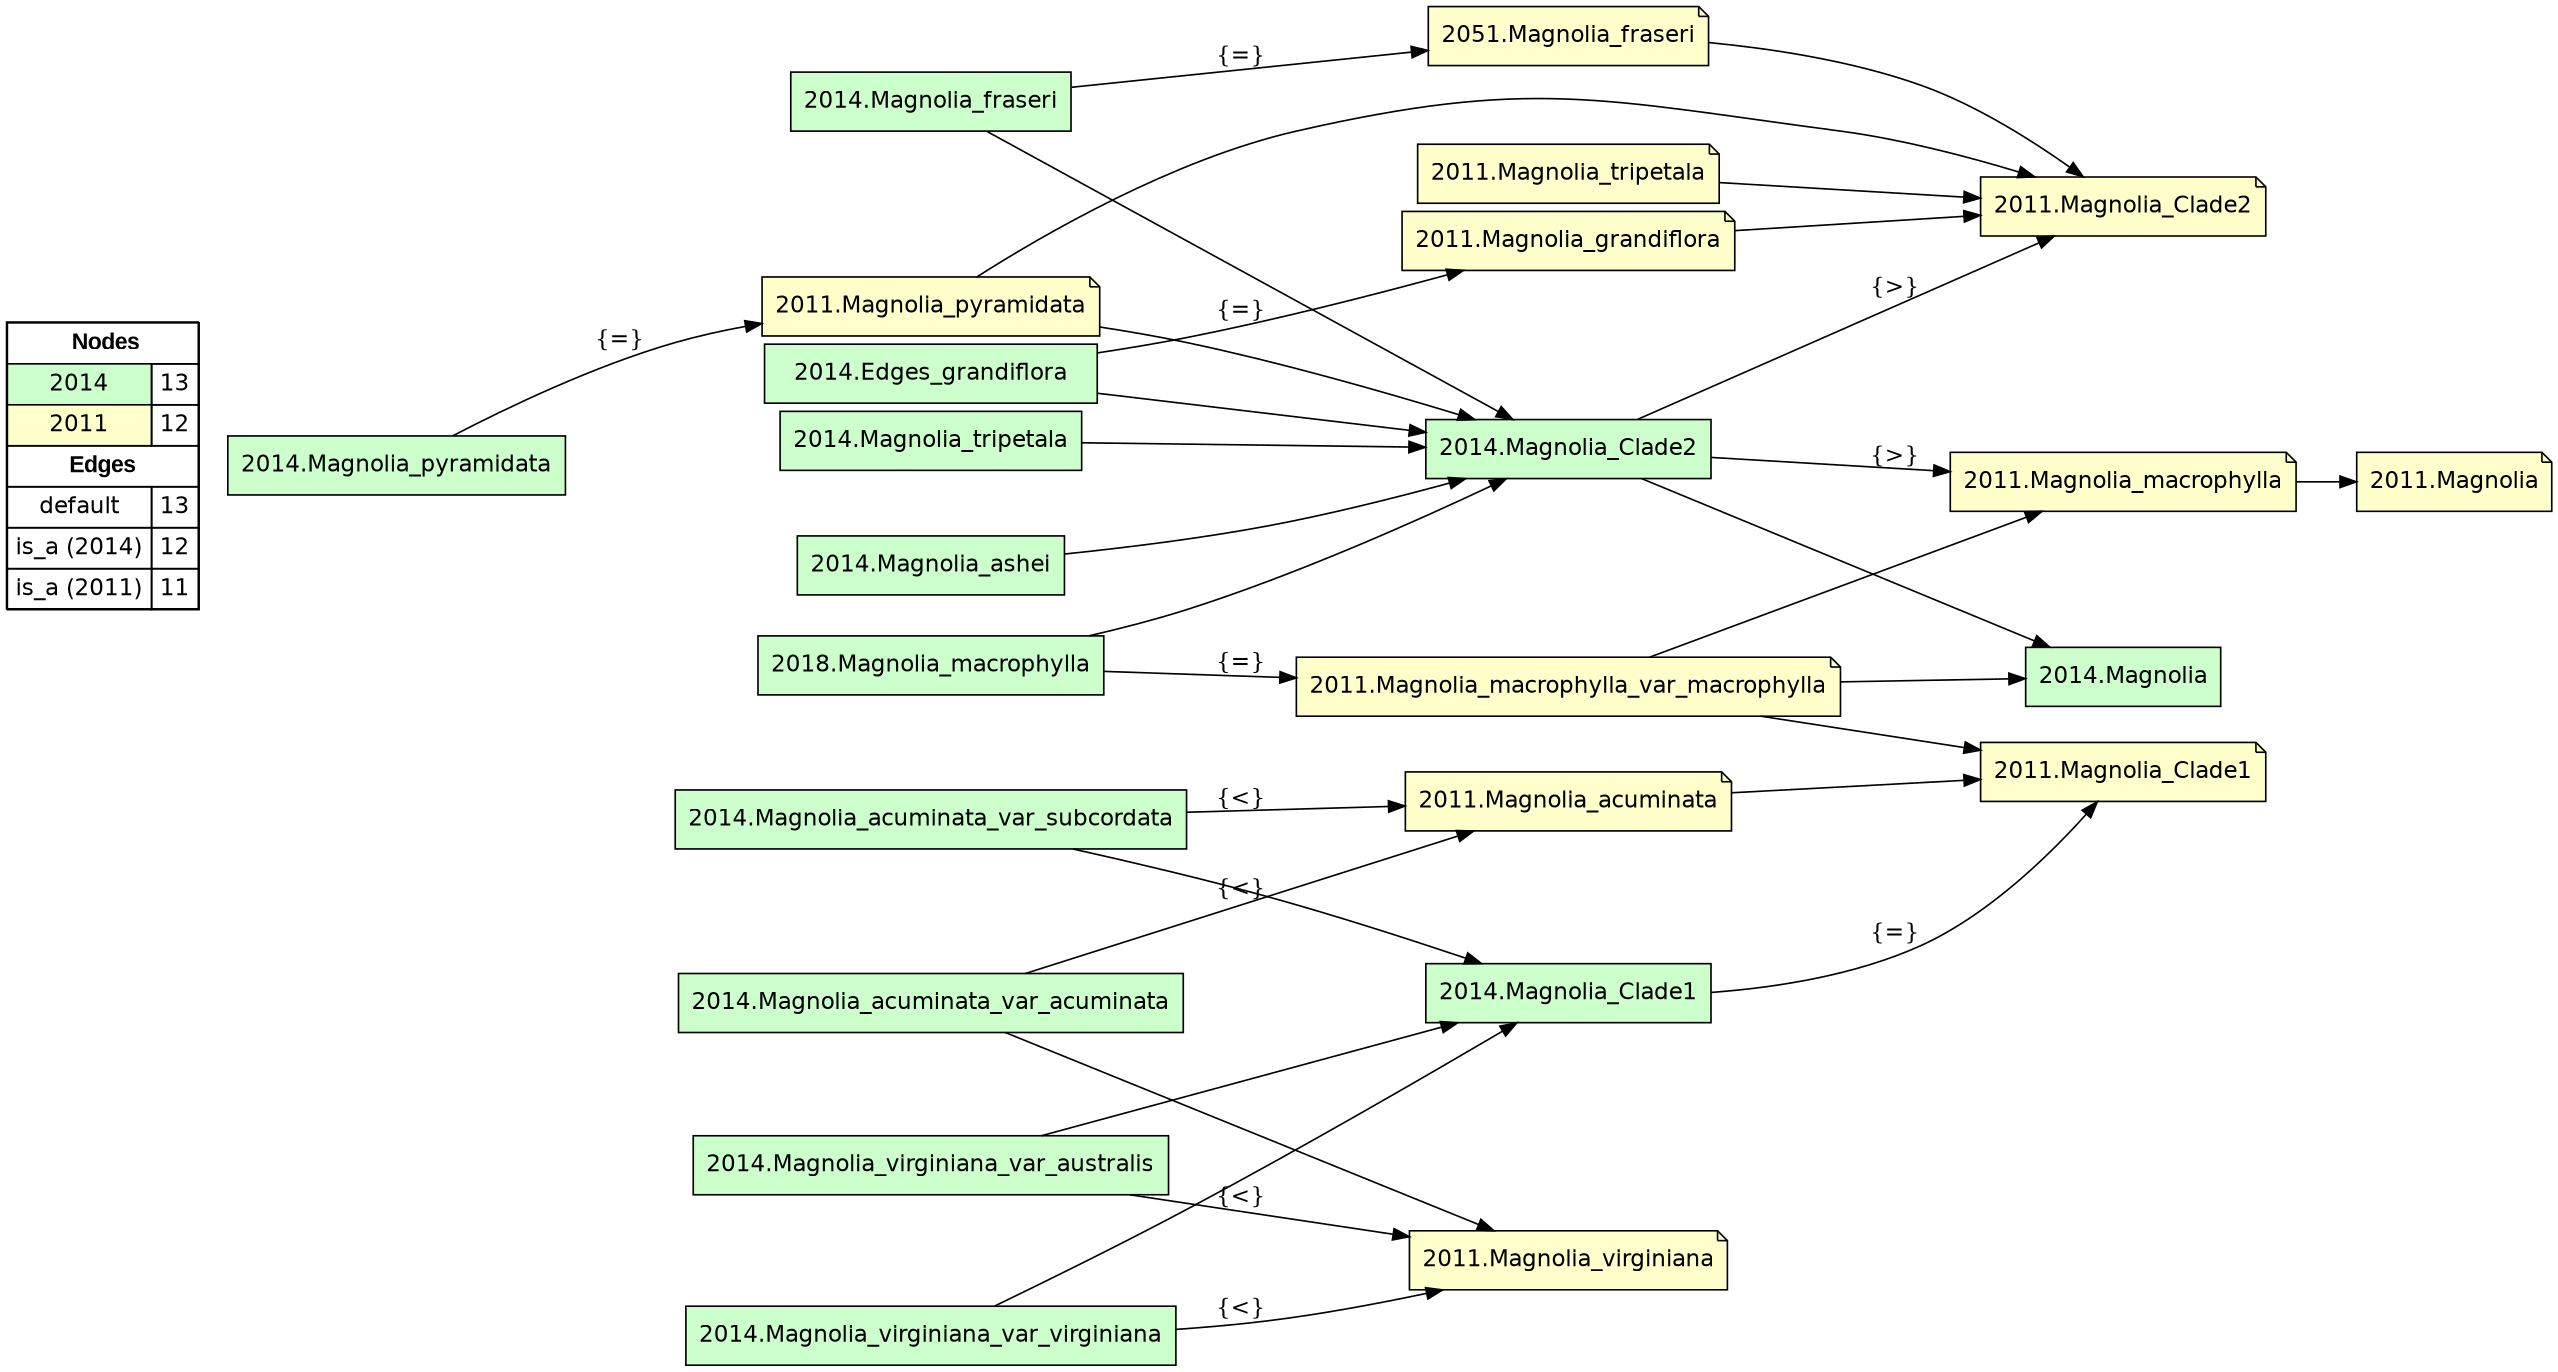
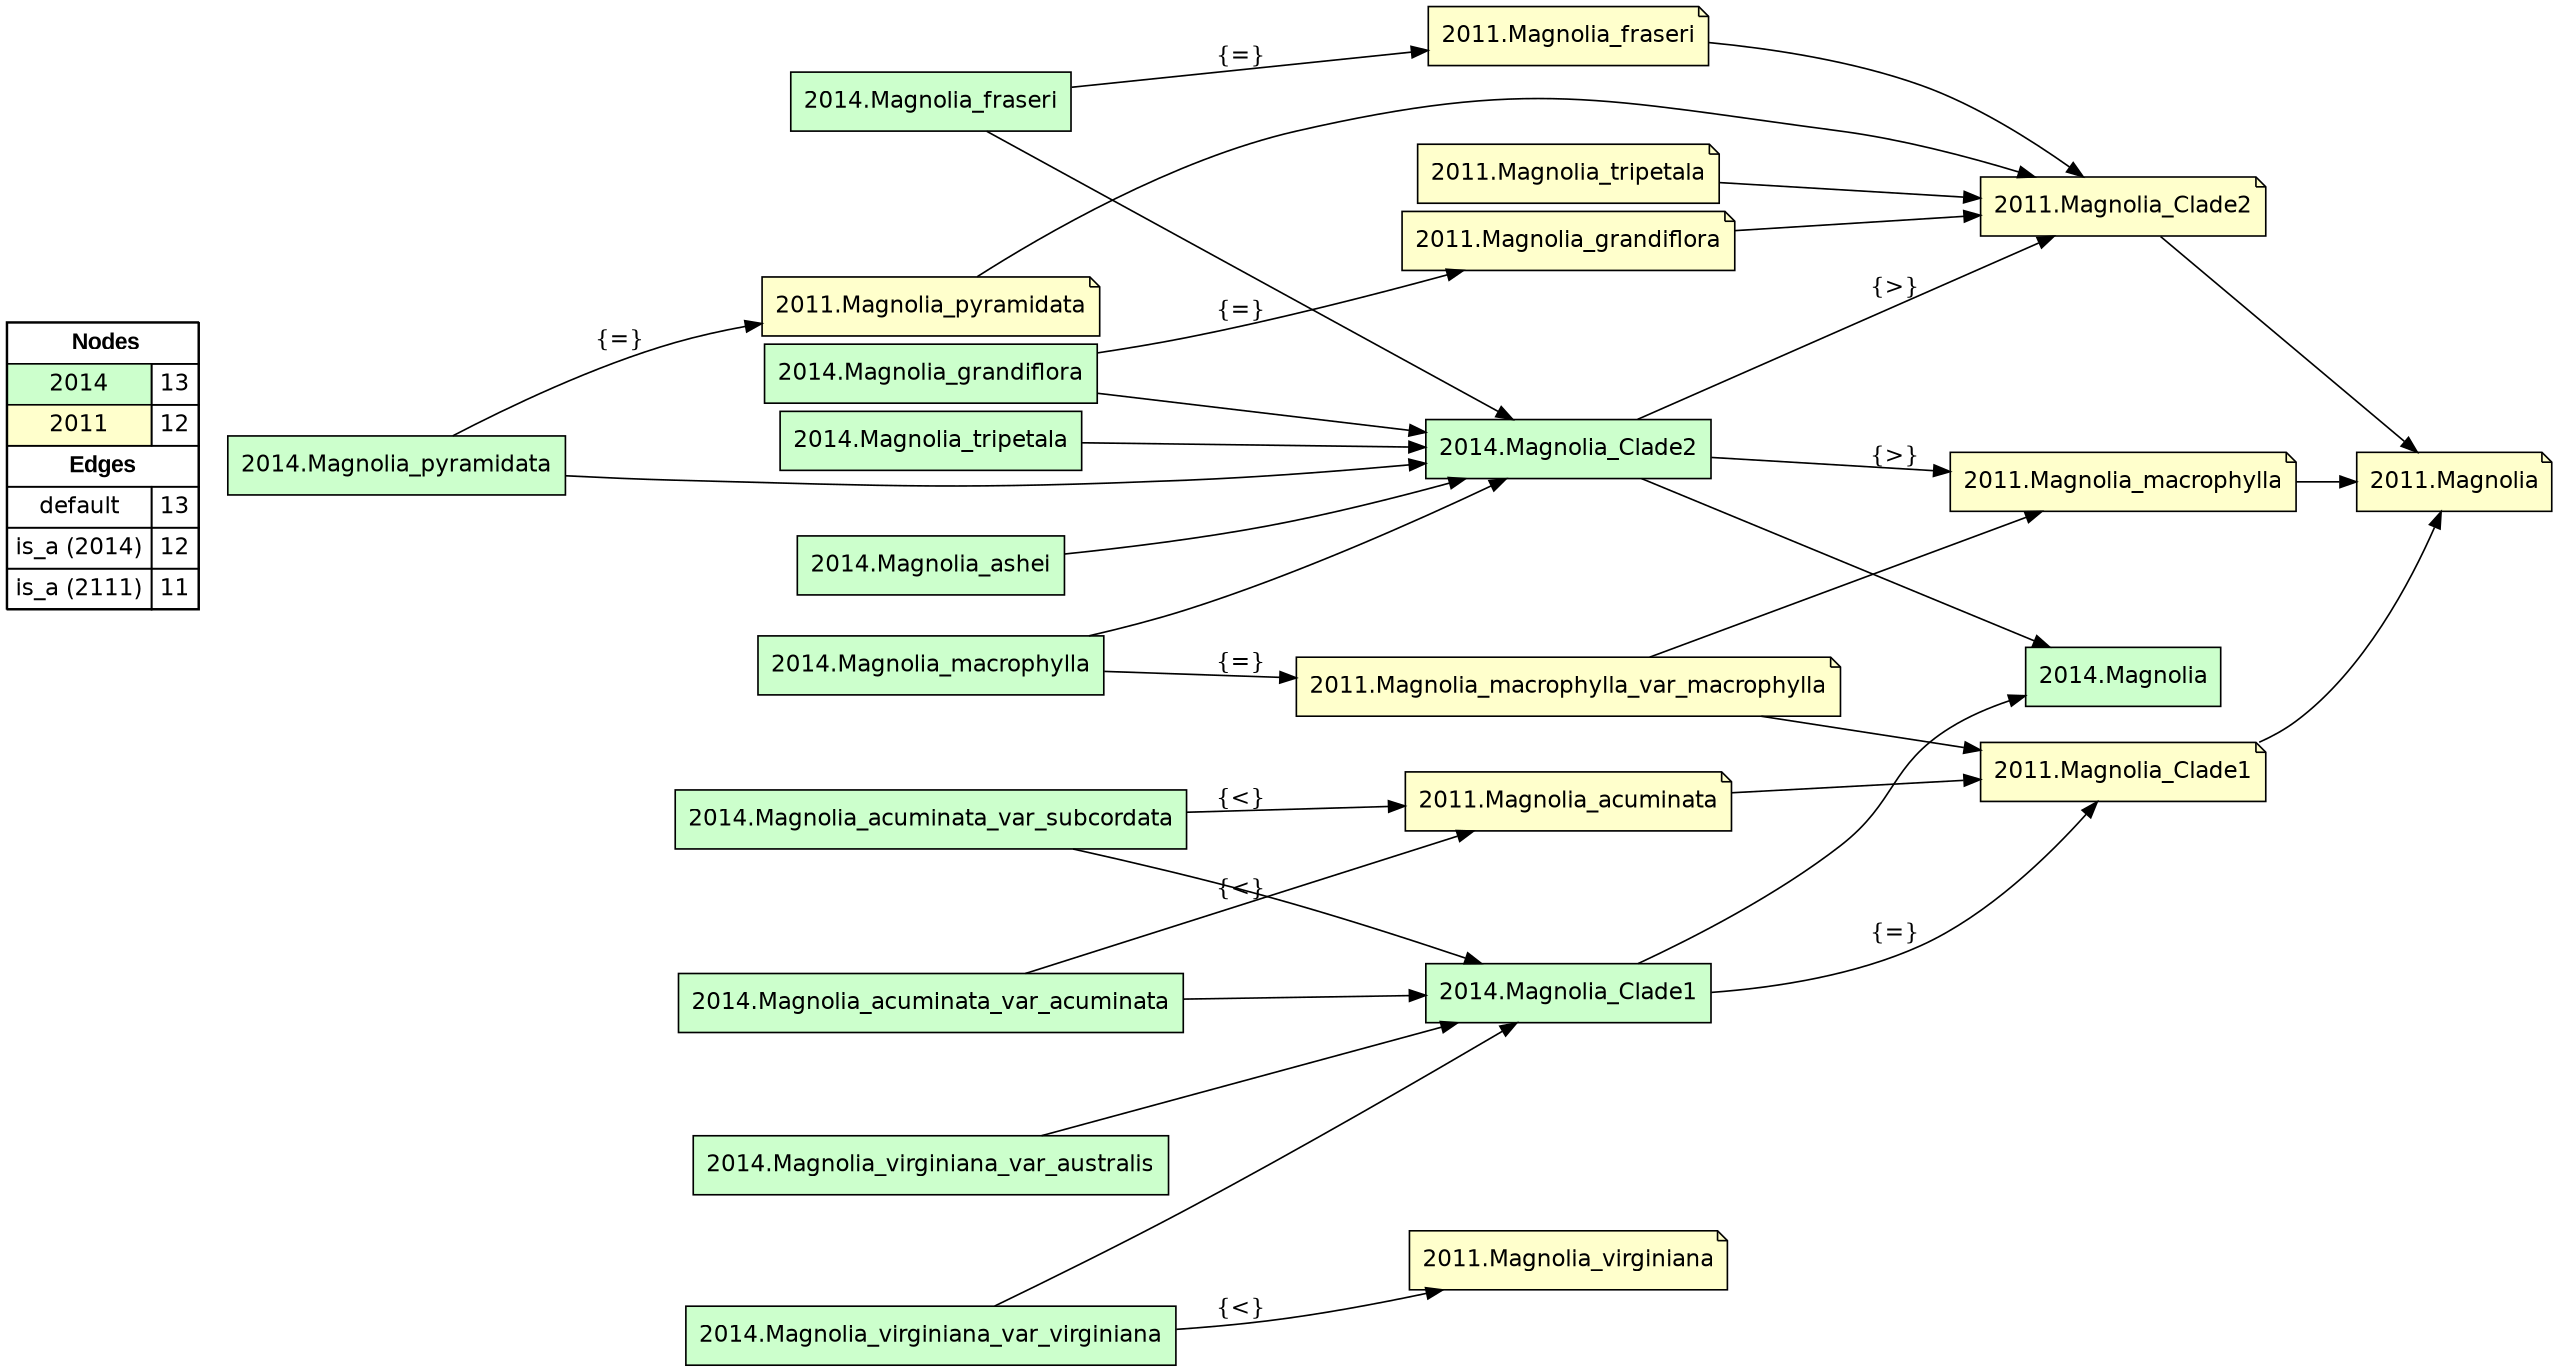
(1568, 36) -> (1568, 36)
none -> (2282, 339)
(1281, 365) -> (988, 486)
(931, 374) -> (931, 374)
(79, 588) -> (79, 588)
none -> (2365, 650)
(931, 665) -> (931, 665)
(1925, 680) -> (1838, 848)
(1242, 1128) -> (1296, 997)
(1261, 1215) -> none
